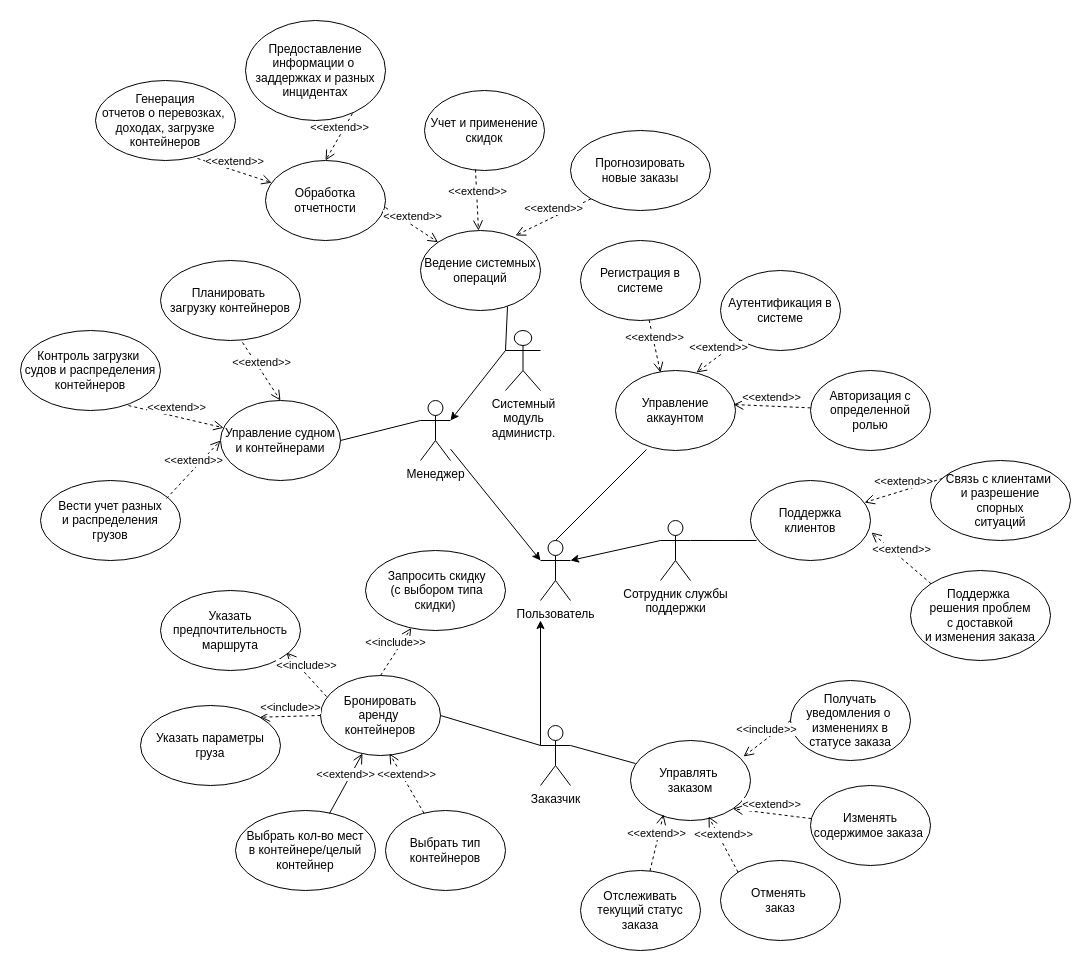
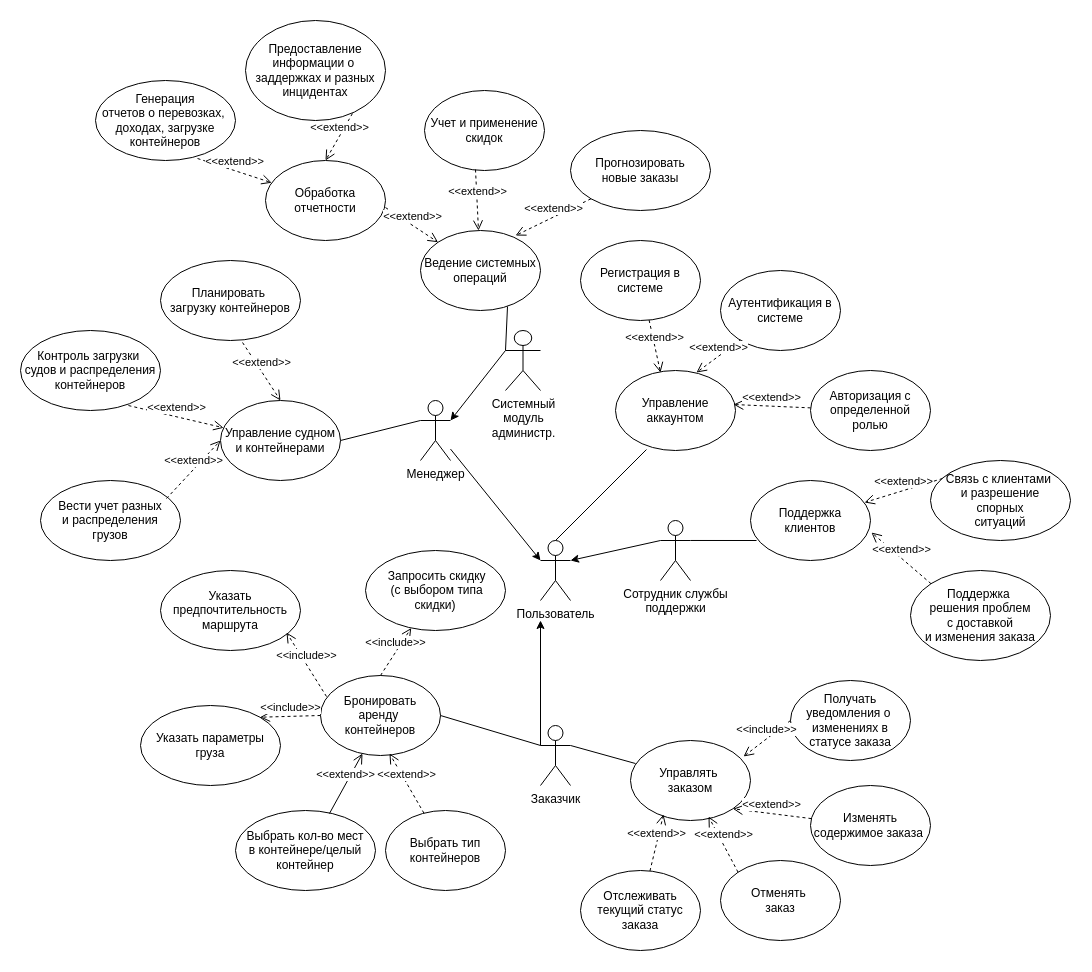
(231, 631) -> (231, 611)
